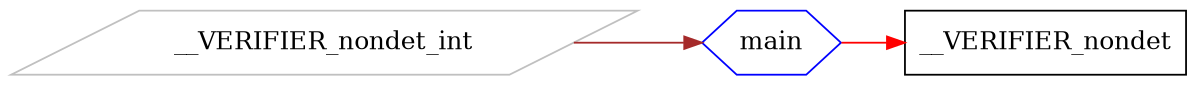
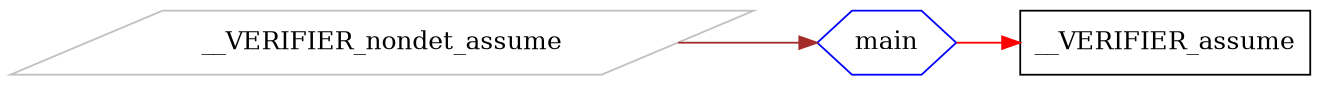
(324, 43) -> (382, 43)
(1046, 43) -> (1165, 43)
